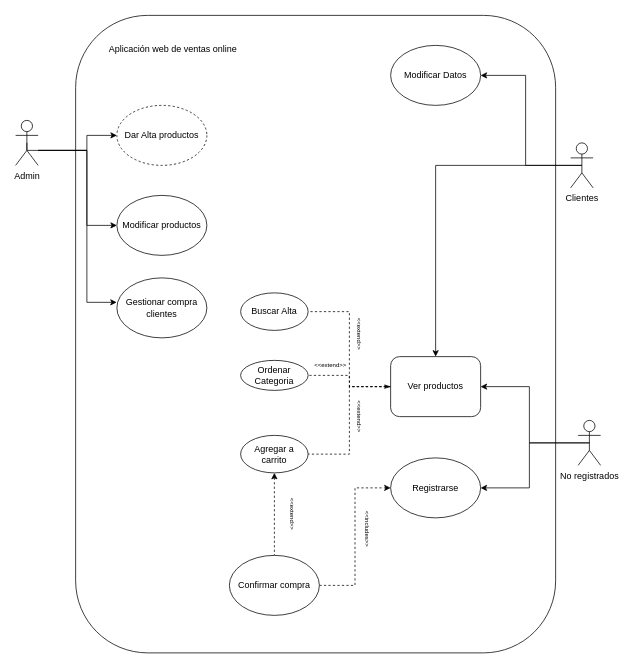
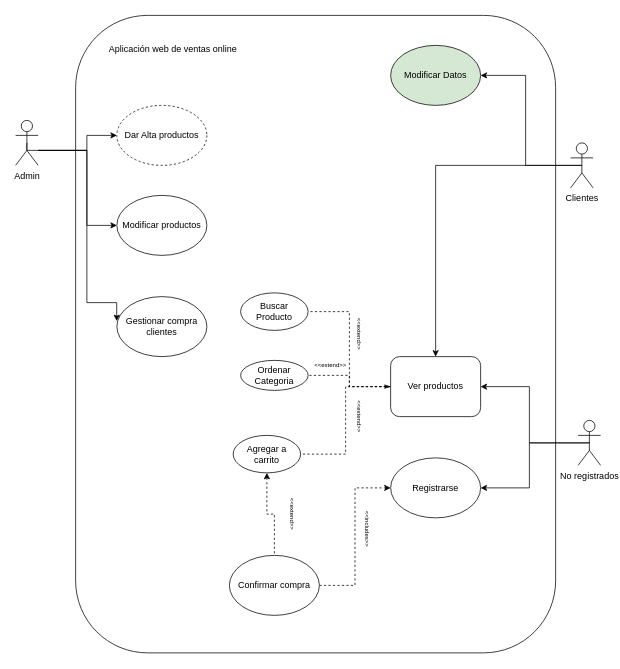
(435, 75) -> (435, 75)
(162, 308) -> (162, 327)
(274, 312) -> (274, 312)
(274, 454) -> (267, 454)
